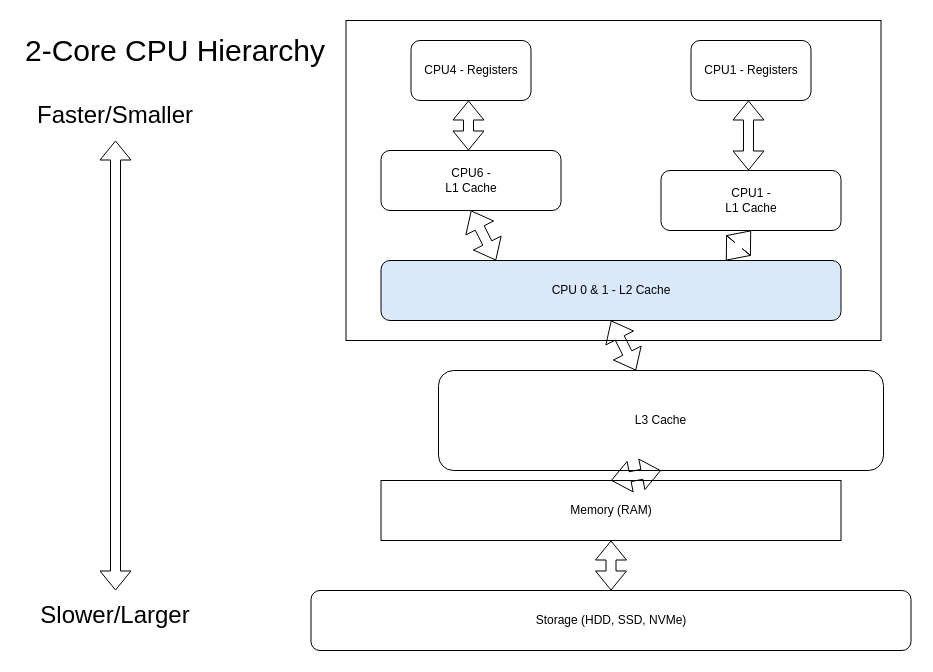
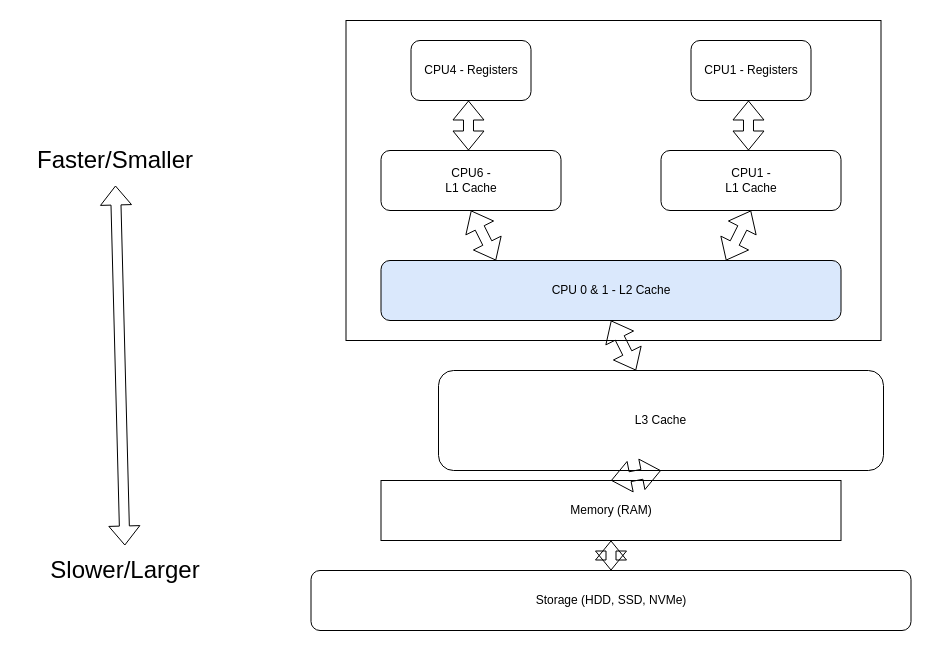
(176, 51) -> none
(116, 116) -> (116, 161)
(751, 201) -> (751, 181)
(116, 616) -> (126, 571)
(611, 621) -> (611, 601)
